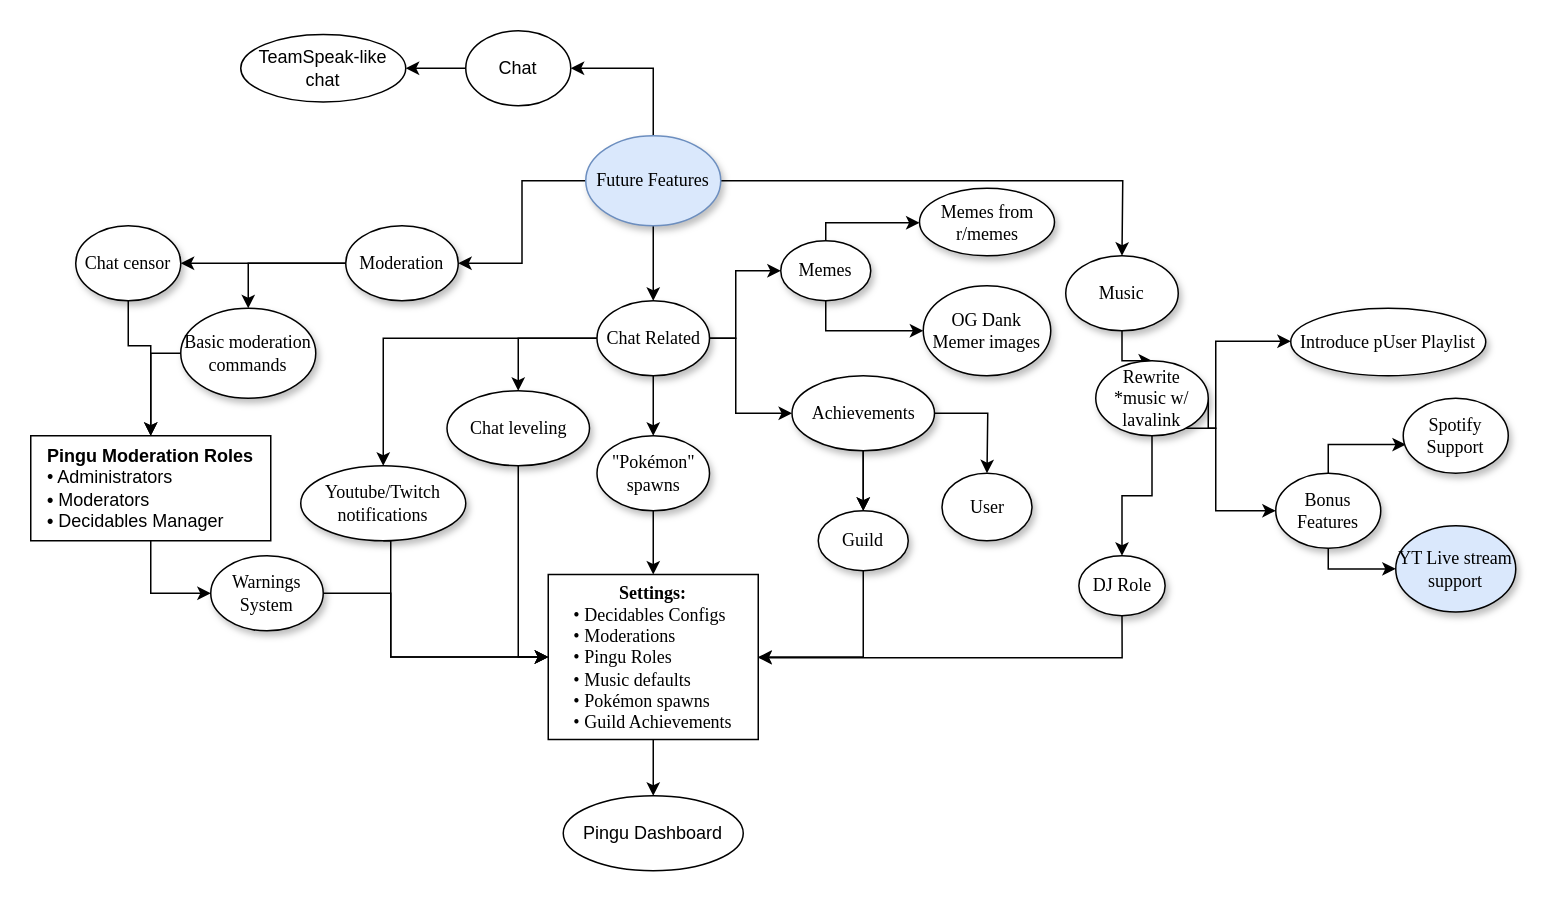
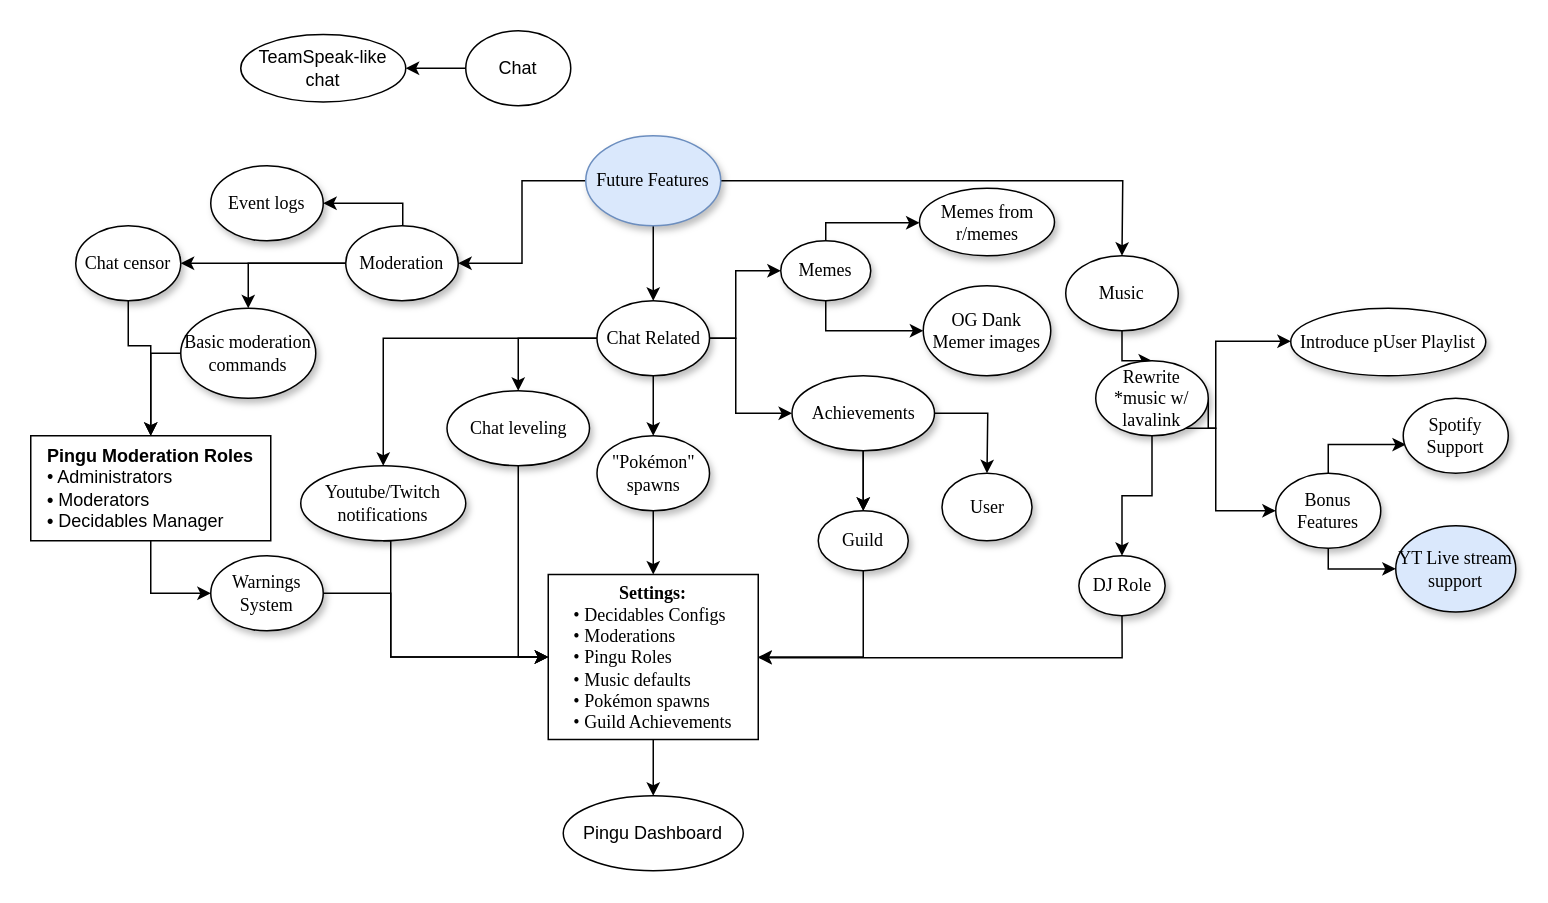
(651, 68) -> none
none -> (267, 203)
none -> (379, 203)
